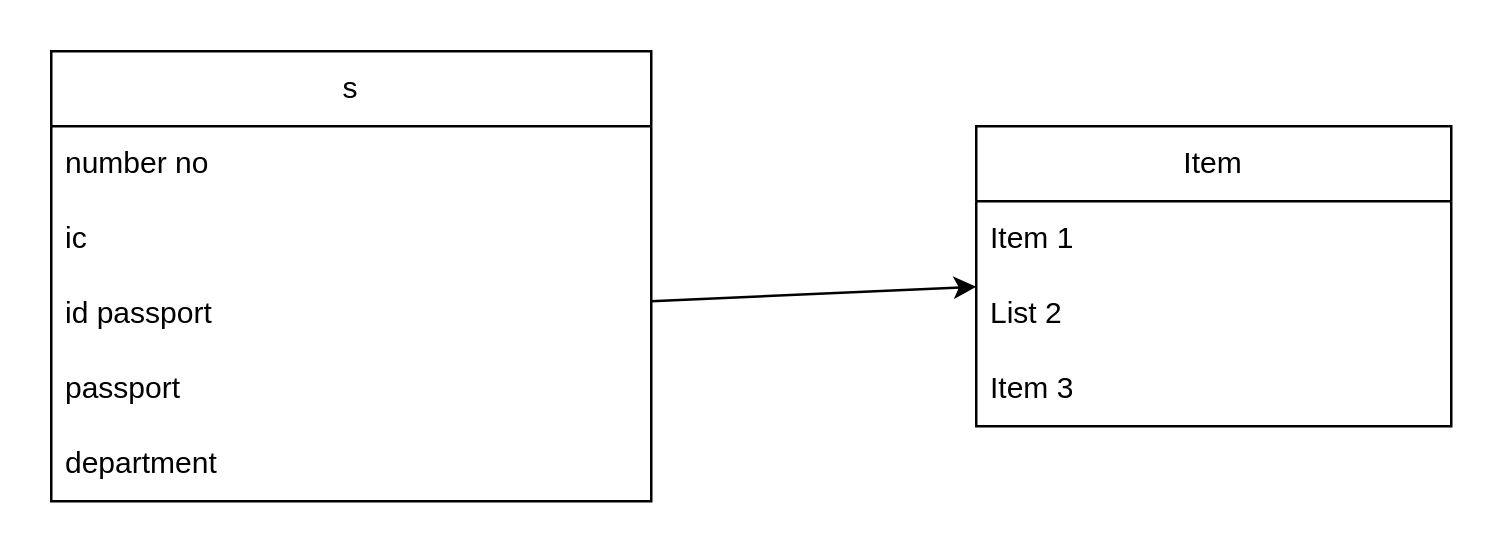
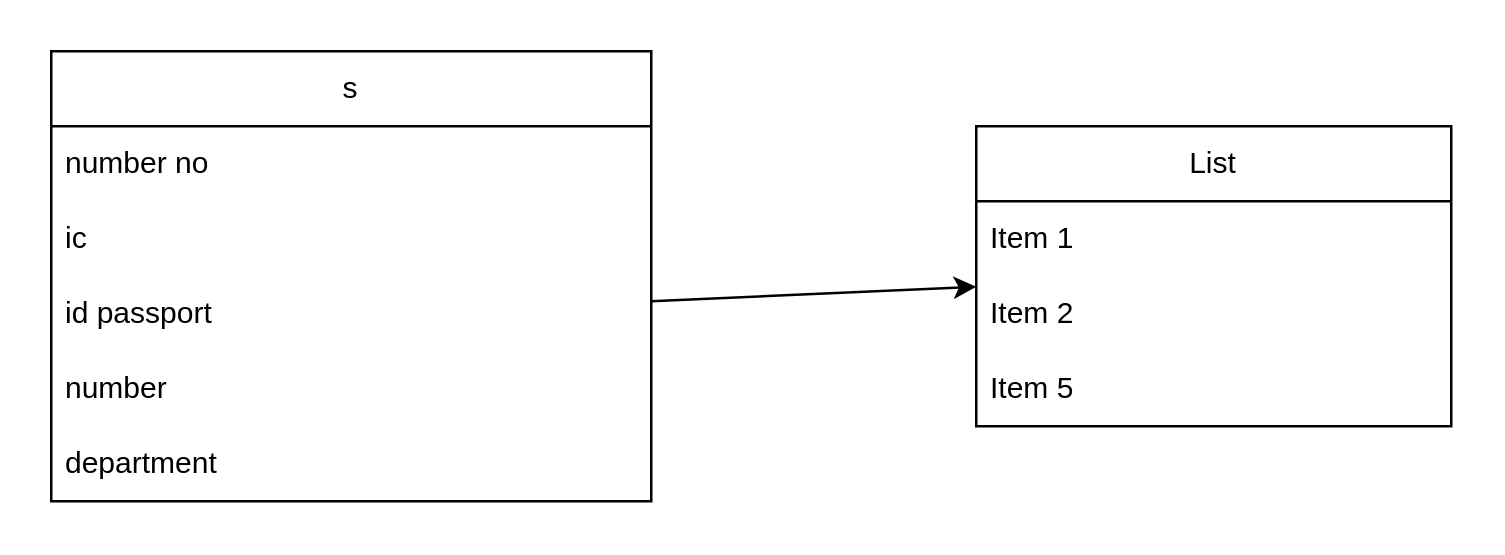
(1214, 164) -> (1214, 164)
(1034, 314) -> (1038, 314)
(133, 389) -> (117, 389)
(1038, 389) -> (1038, 389)
